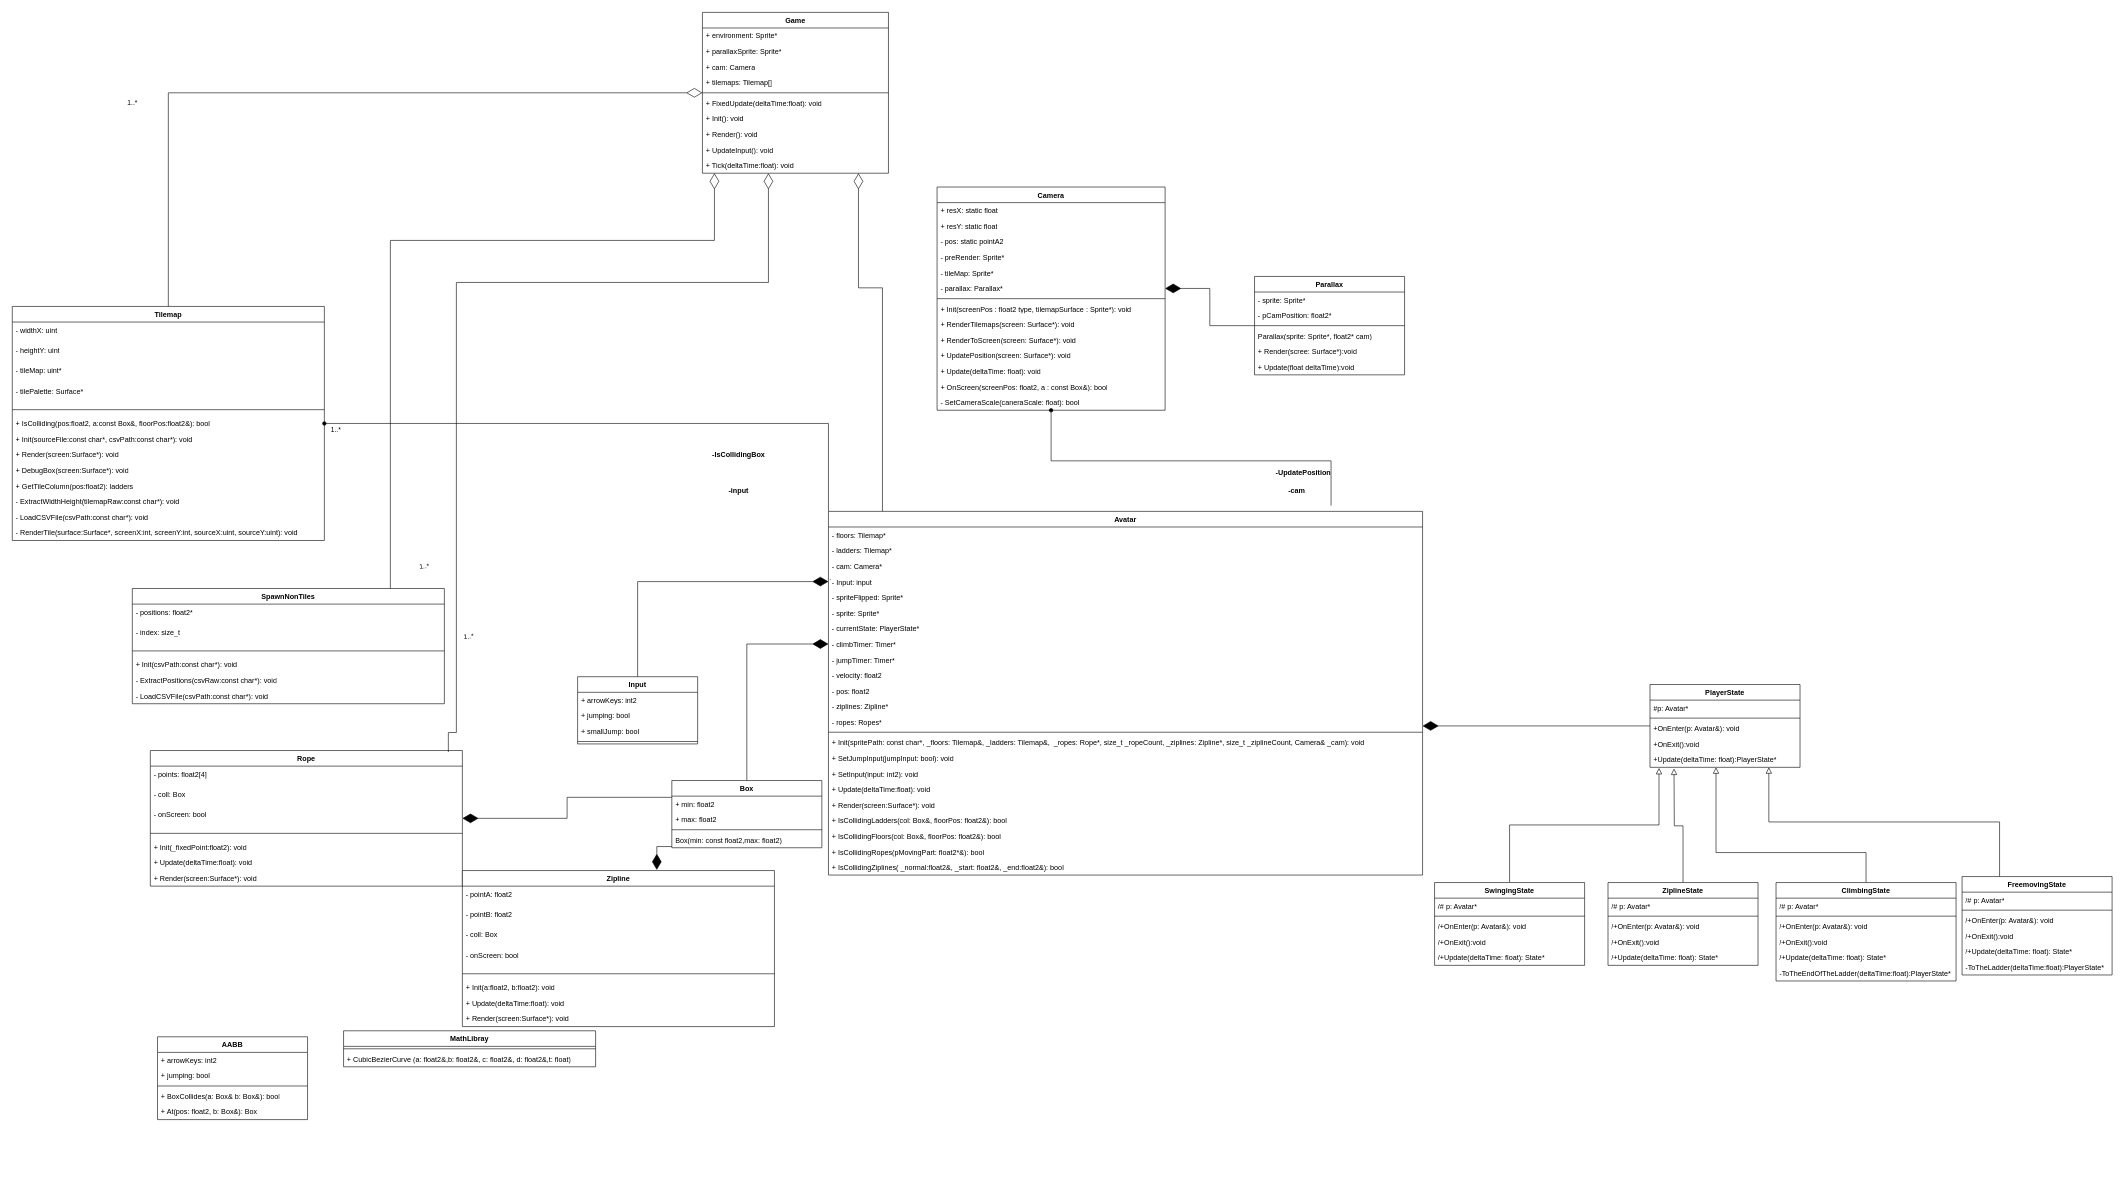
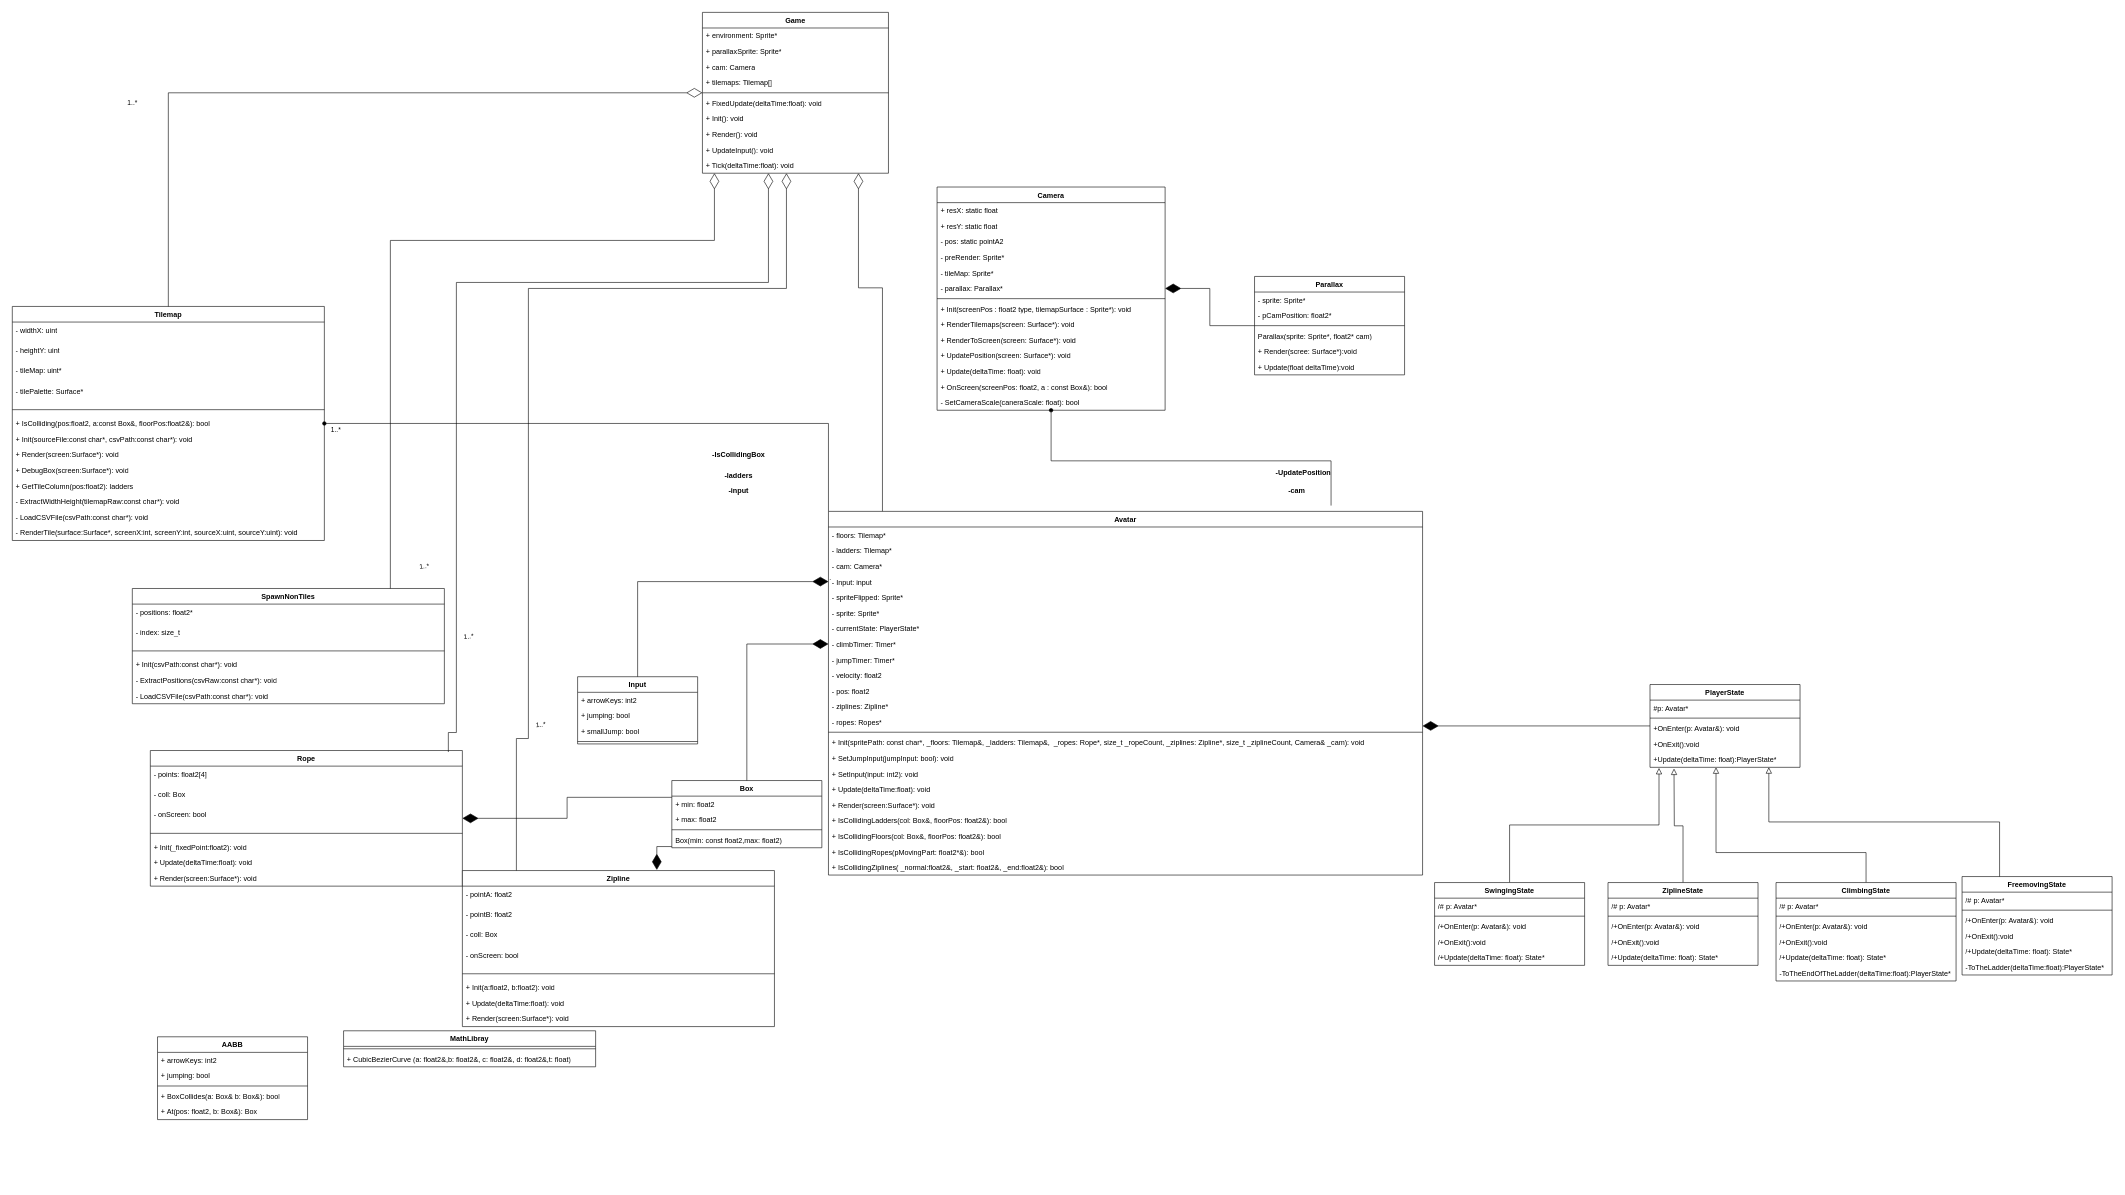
none -> (528, 406)
none -> (738, 476)
